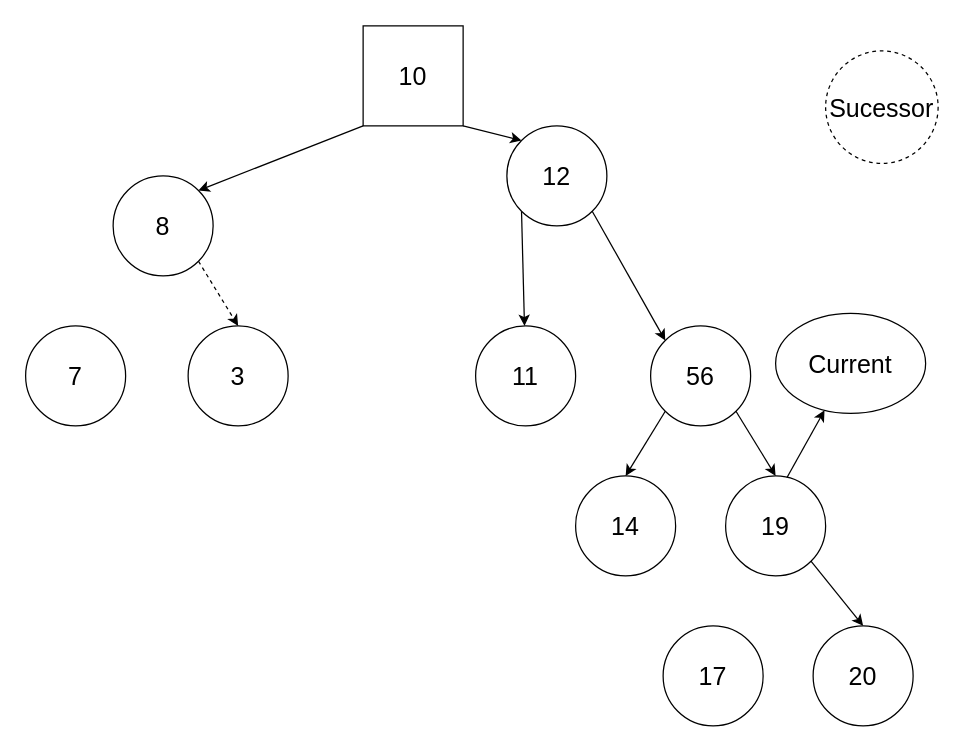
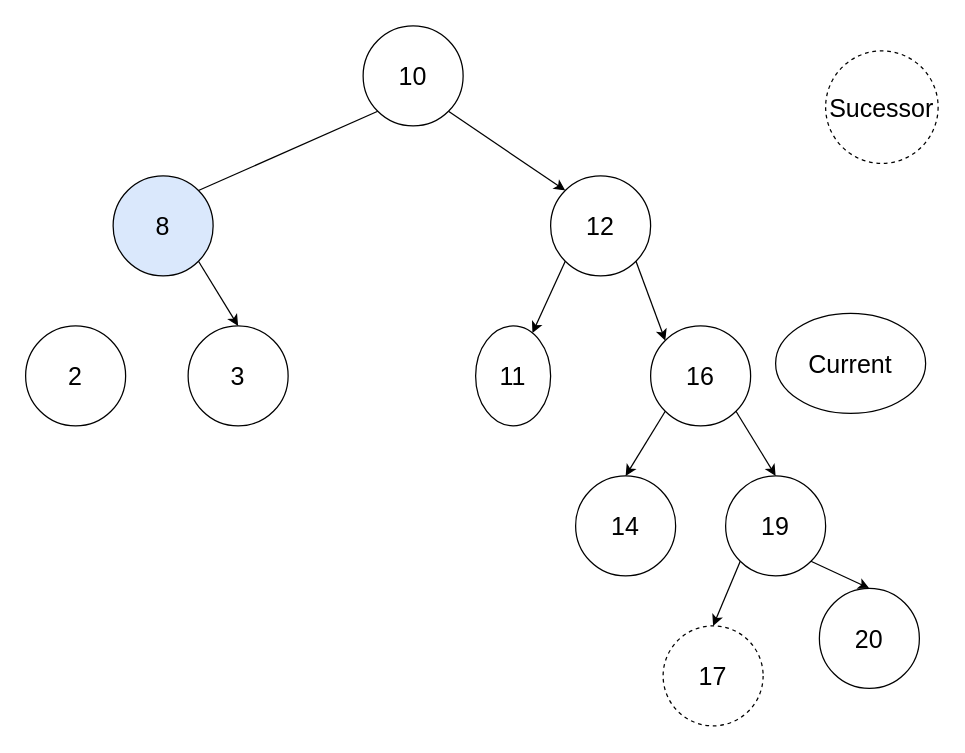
(413, 76) -> (413, 76)
(285, 156) -> (288, 151)
(557, 176) -> (601, 226)
(163, 226) -> (163, 226)
(216, 290) -> (216, 290)
(76, 376) -> (76, 376)
(526, 376) -> (513, 376)
(701, 376) -> (701, 376)
(803, 448) -> (728, 590)
(713, 676) -> (713, 676)
(863, 676) -> (869, 638)
